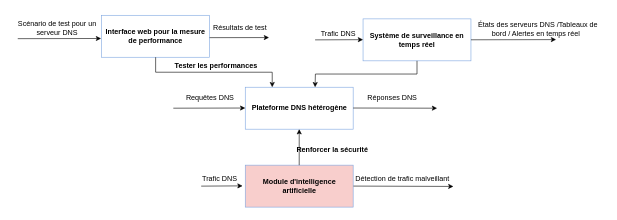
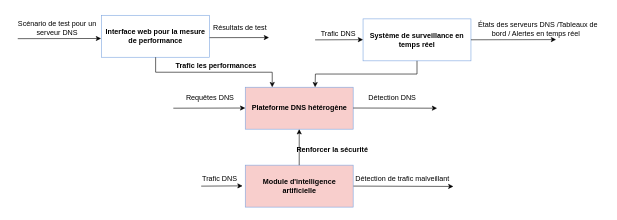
(216, 66) -> (216, 66)
(393, 98) -> (393, 98)
(299, 108) -> (299, 108)
